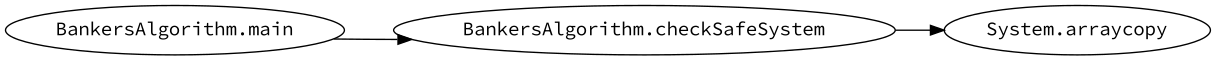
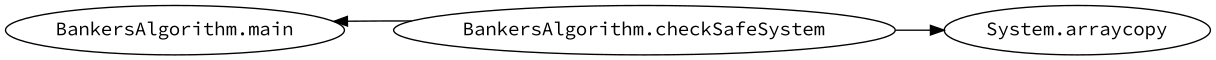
(366, 39) -> (380, 21)
